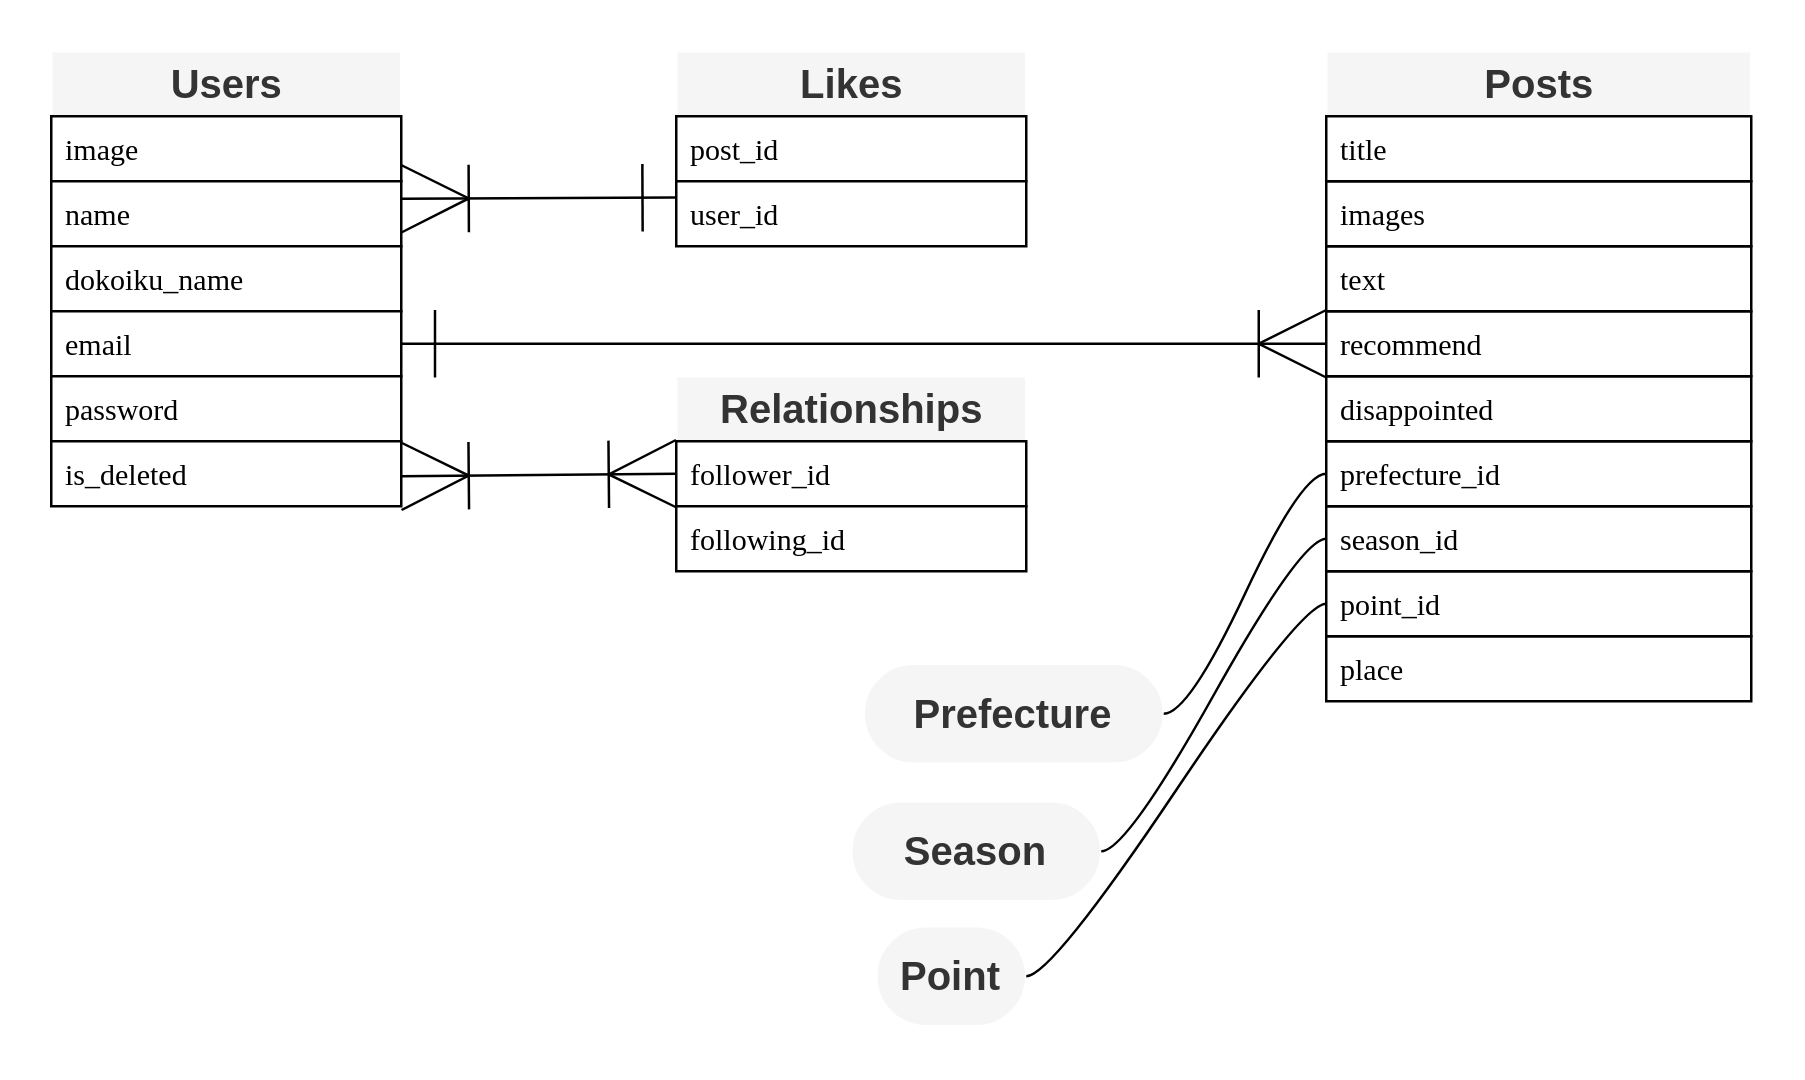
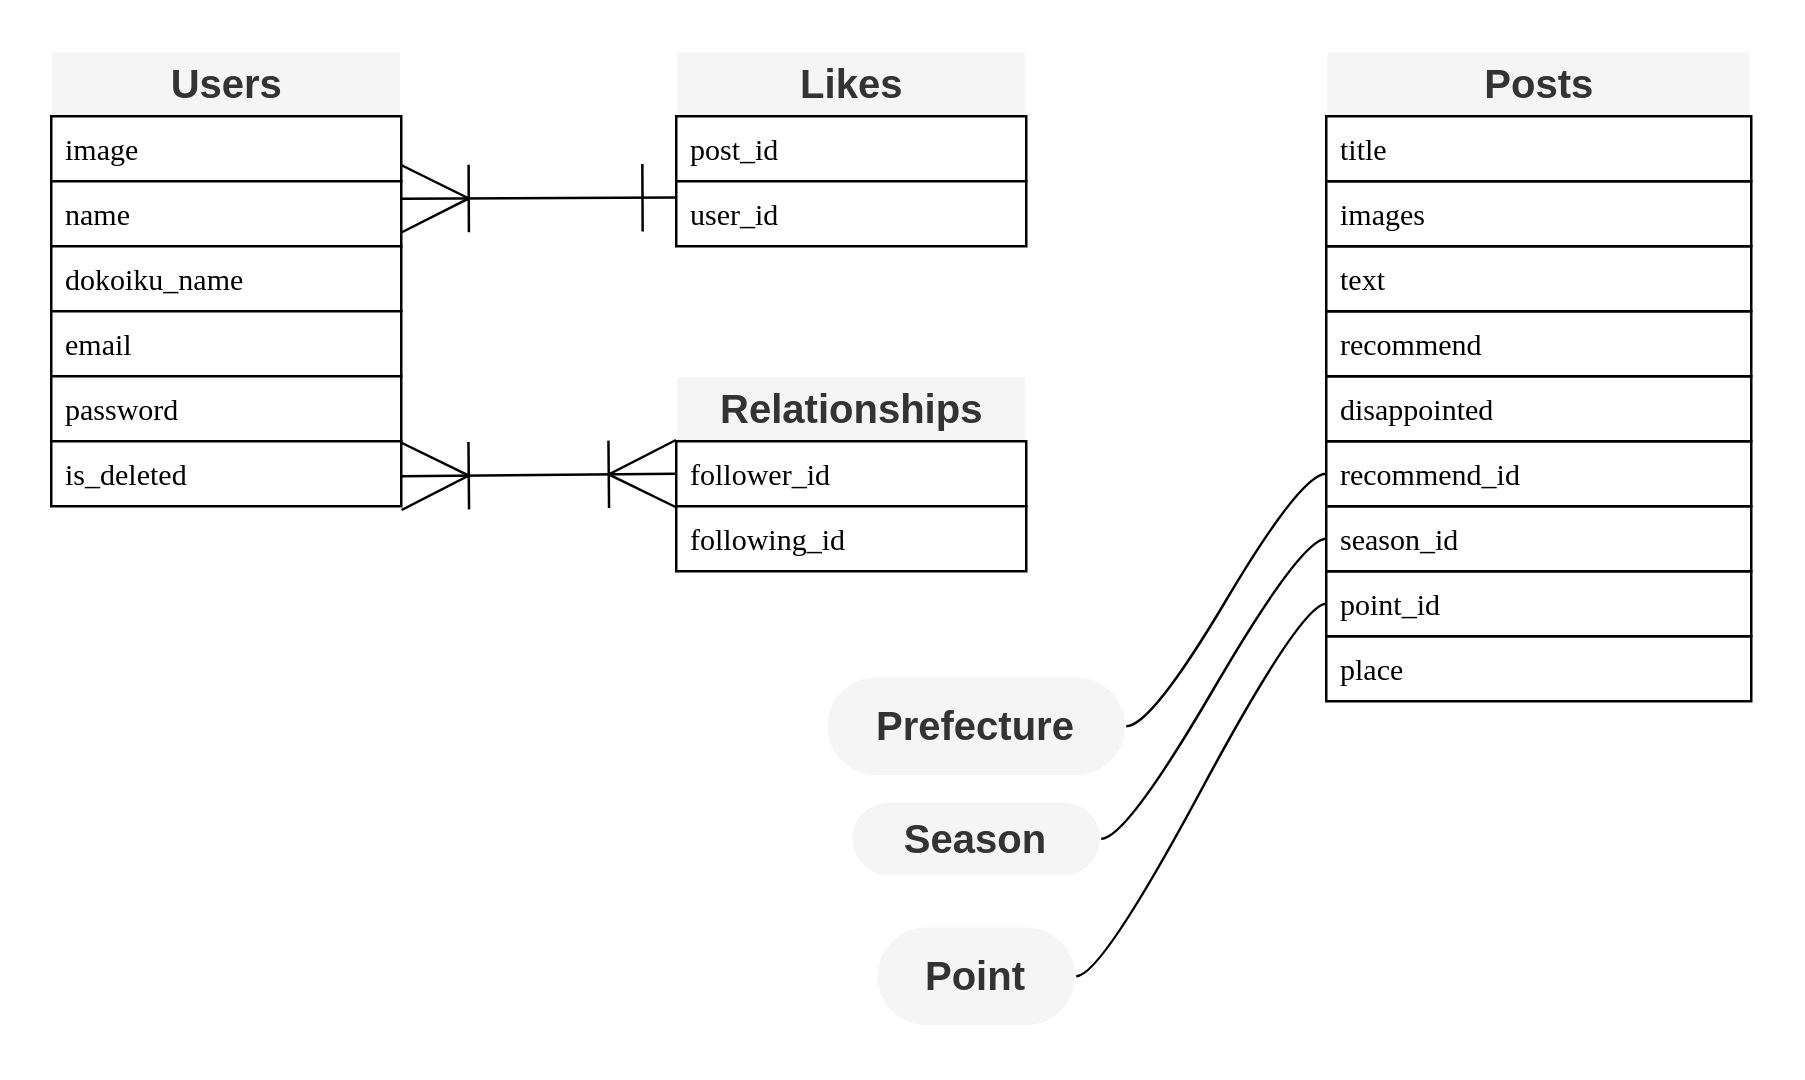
(865, 344) -> none
(1447, 477) -> (1438, 477)
(1014, 714) -> (976, 726)
(976, 851) -> (976, 839)
(951, 976) -> (976, 976)
